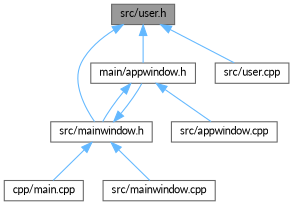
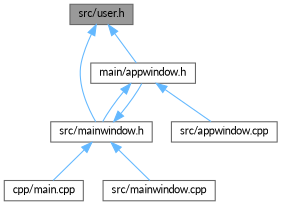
(252, 73) -> none
